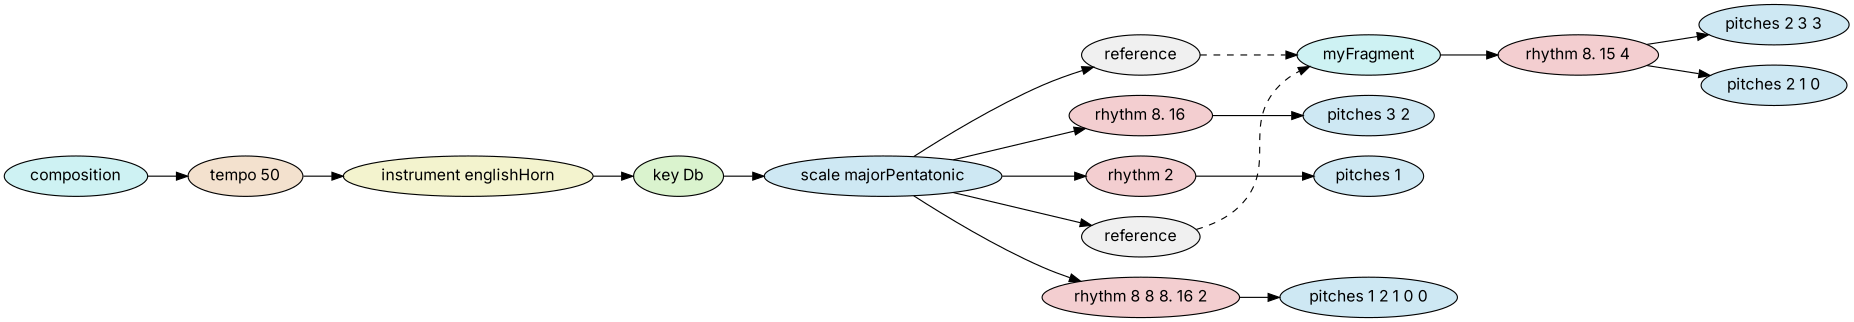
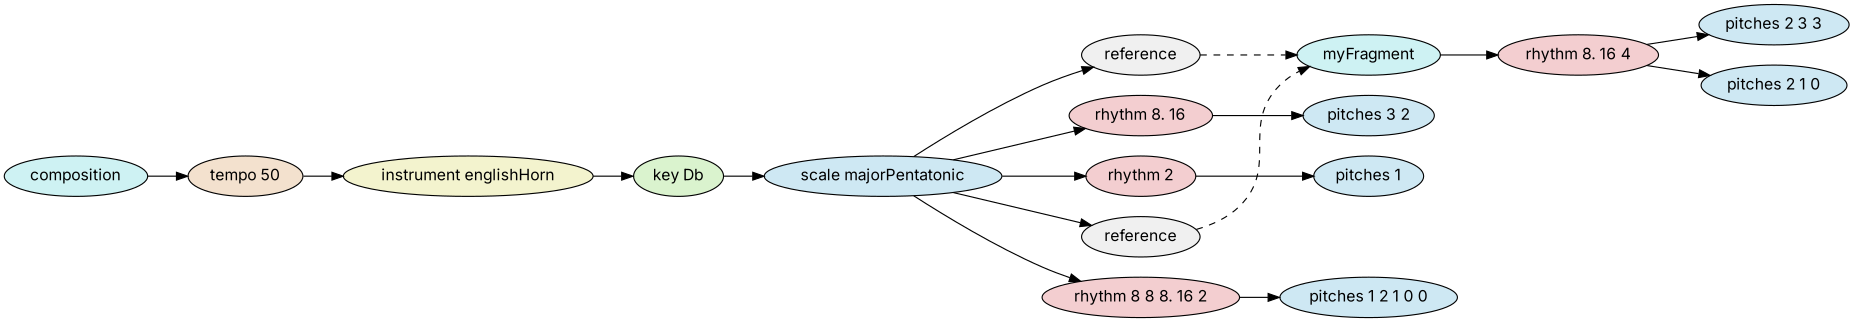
(1578, 55) -> (1578, 55)
